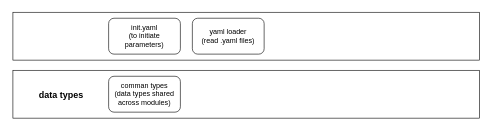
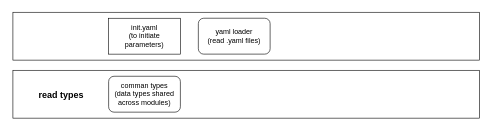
(144, 36) -> (144, 36)
(228, 36) -> (234, 36)
(61, 95) -> (61, 95)
